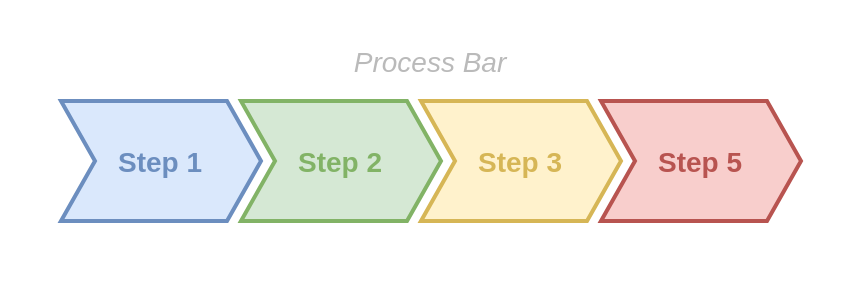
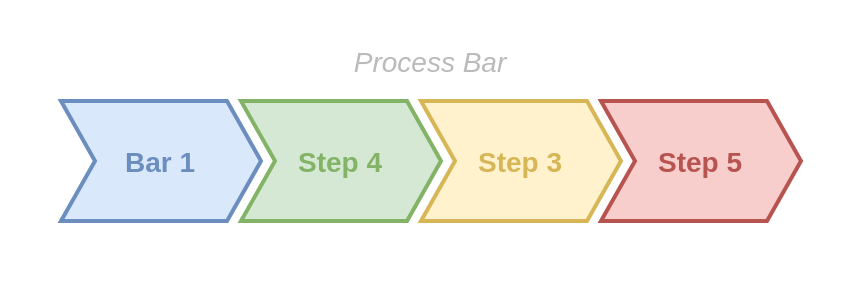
(160, 163) -> (160, 163)
(340, 163) -> (340, 163)
